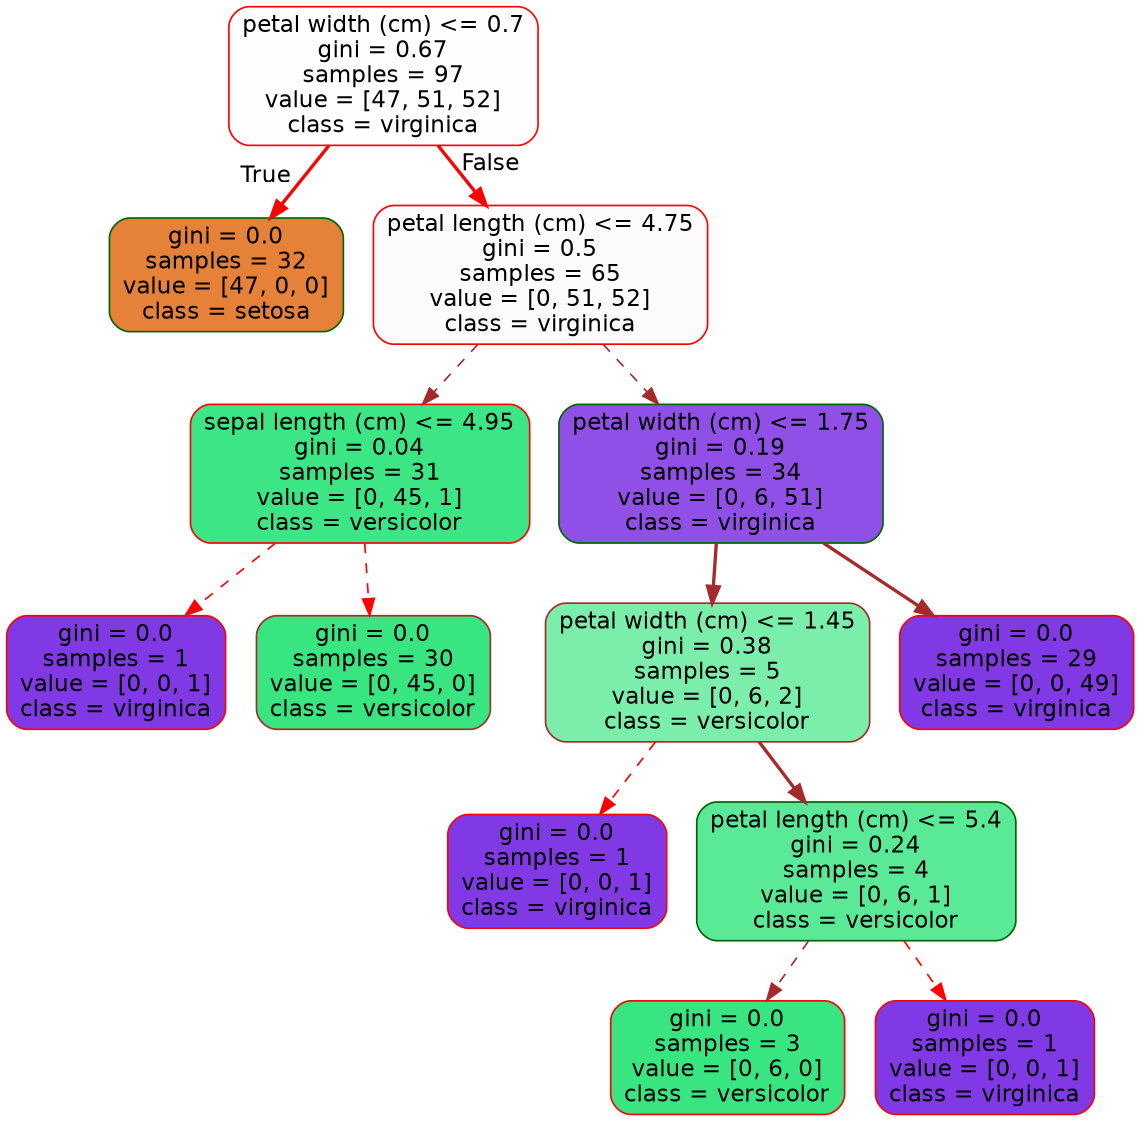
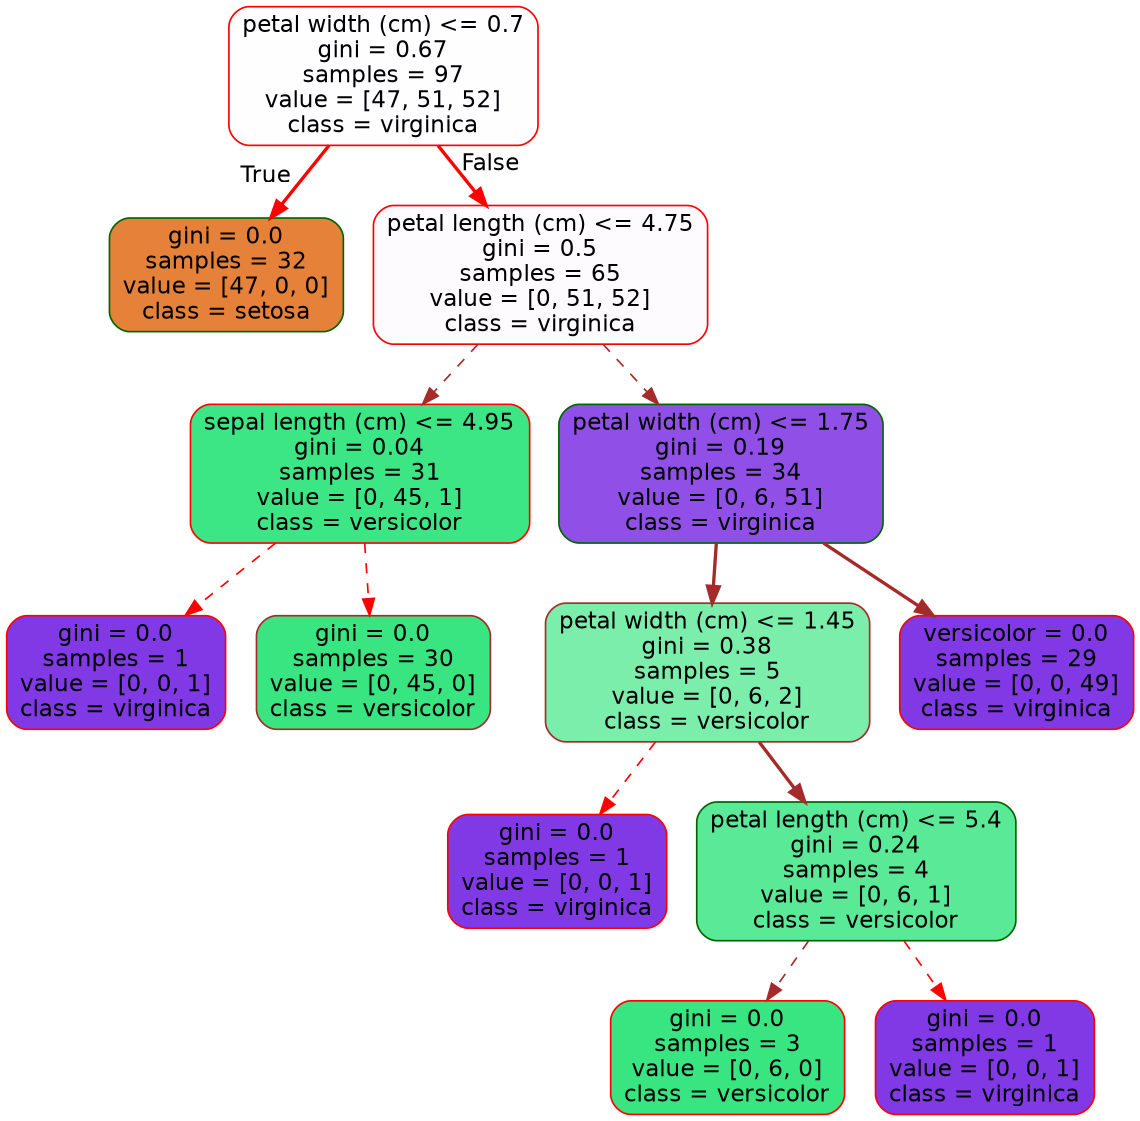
(1017, 673) -> (1017, 673)
